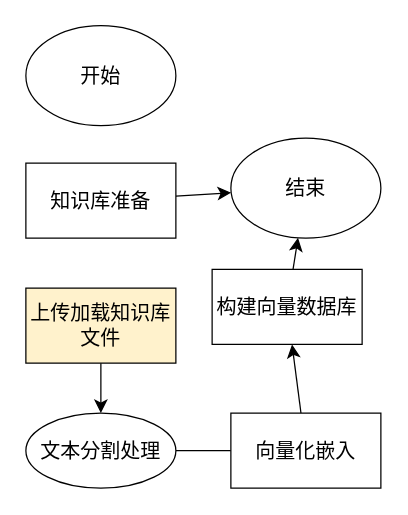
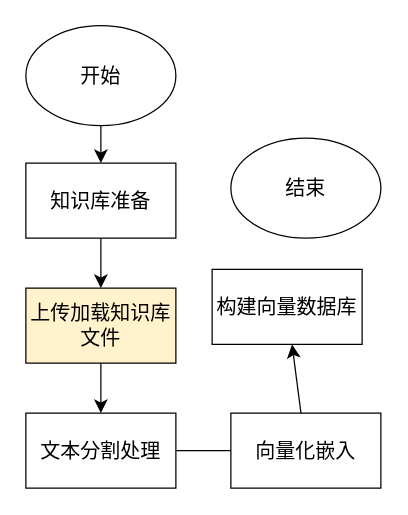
none -> (101, 139)
(198, 195) -> (101, 258)
(294, 259) -> none
(101, 451) -> (101, 451)
